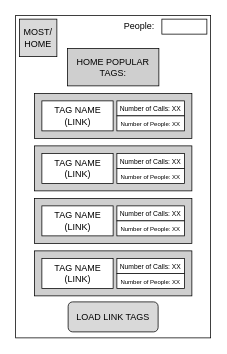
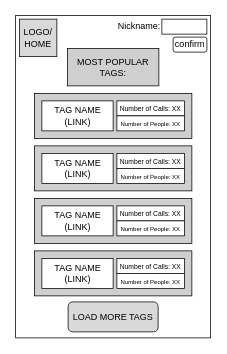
(139, 27) -> (139, 27)
(38, 38) -> (38, 38)
none -> (190, 45)
(113, 67) -> (113, 67)
(113, 317) -> (113, 317)
